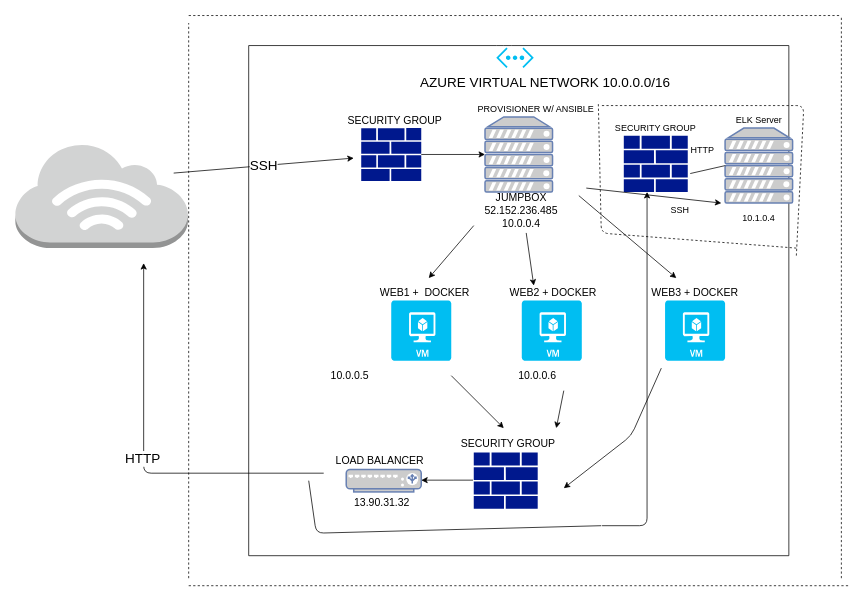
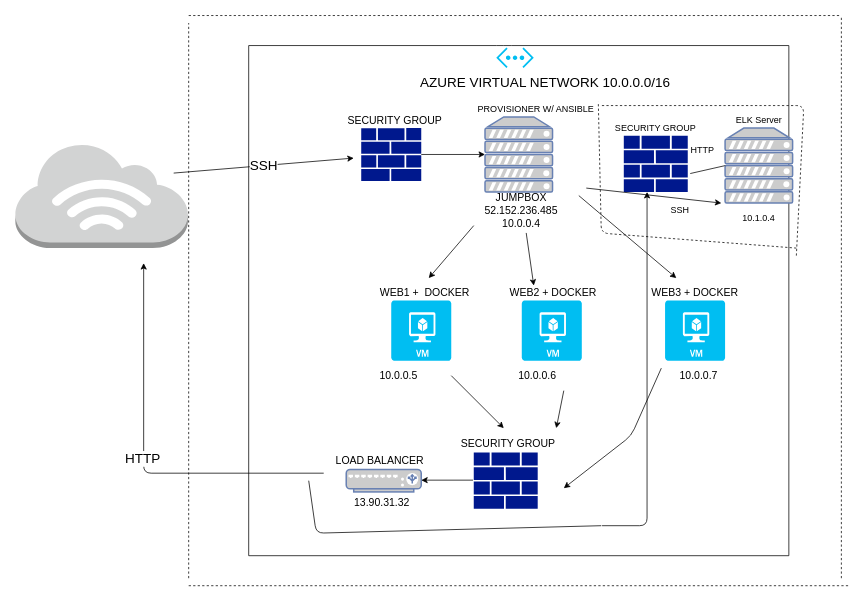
(350, 375) -> (399, 375)
none -> (699, 375)
